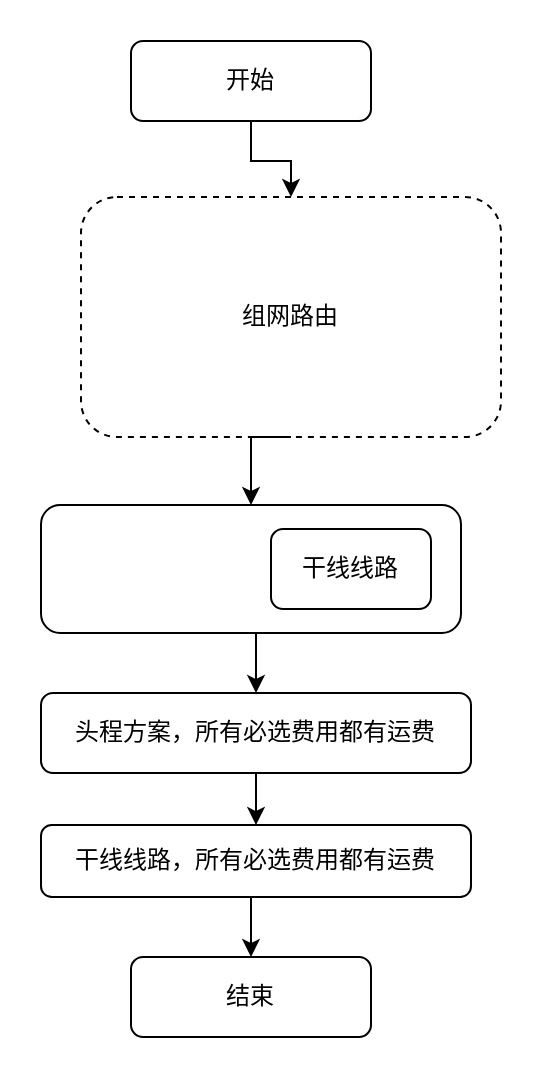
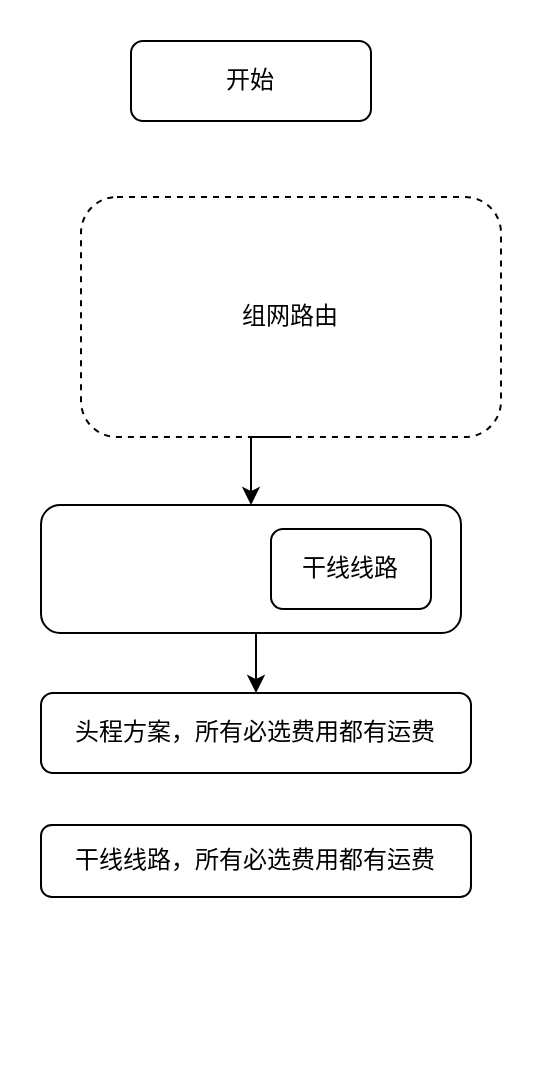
(262, 161) -> none
(256, 792) -> none
(251, 919) -> none
(251, 997) -> none
